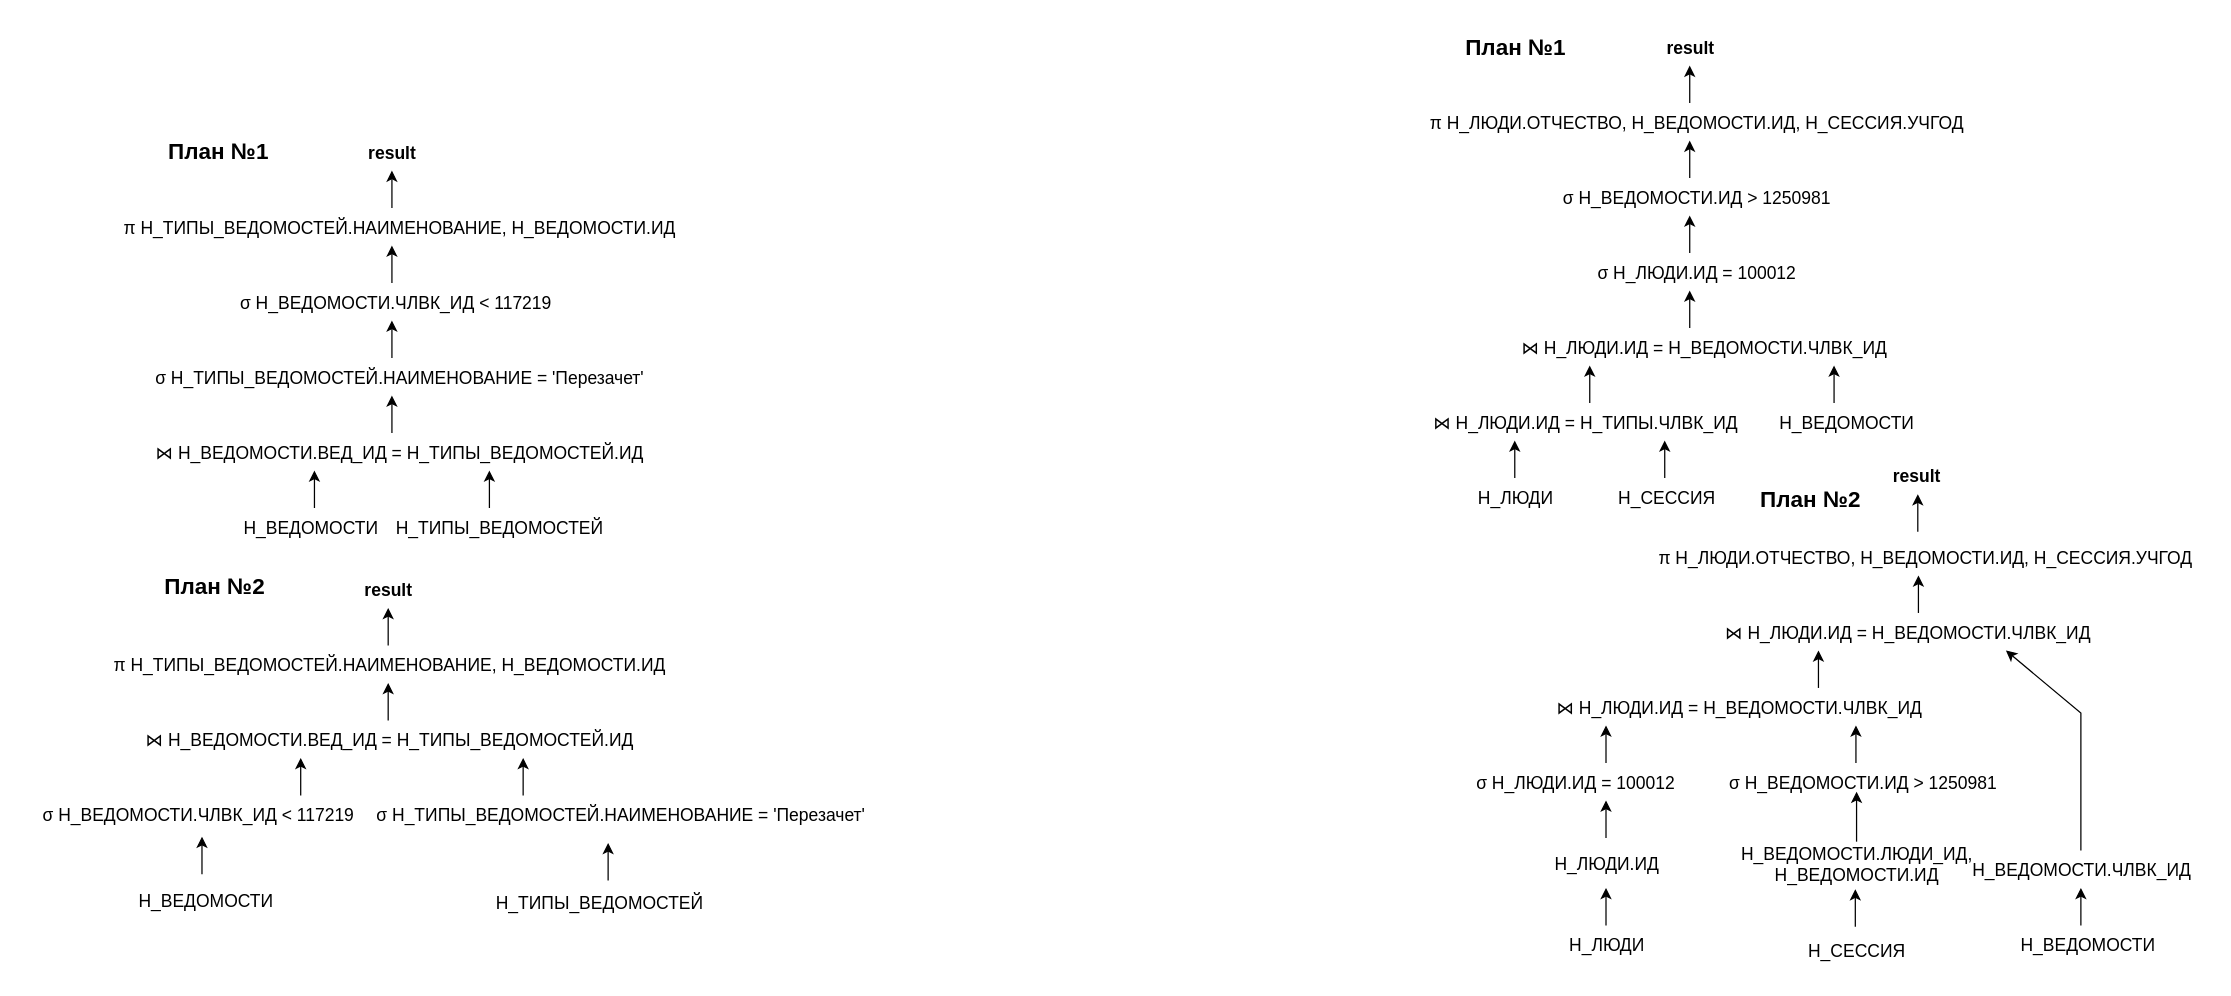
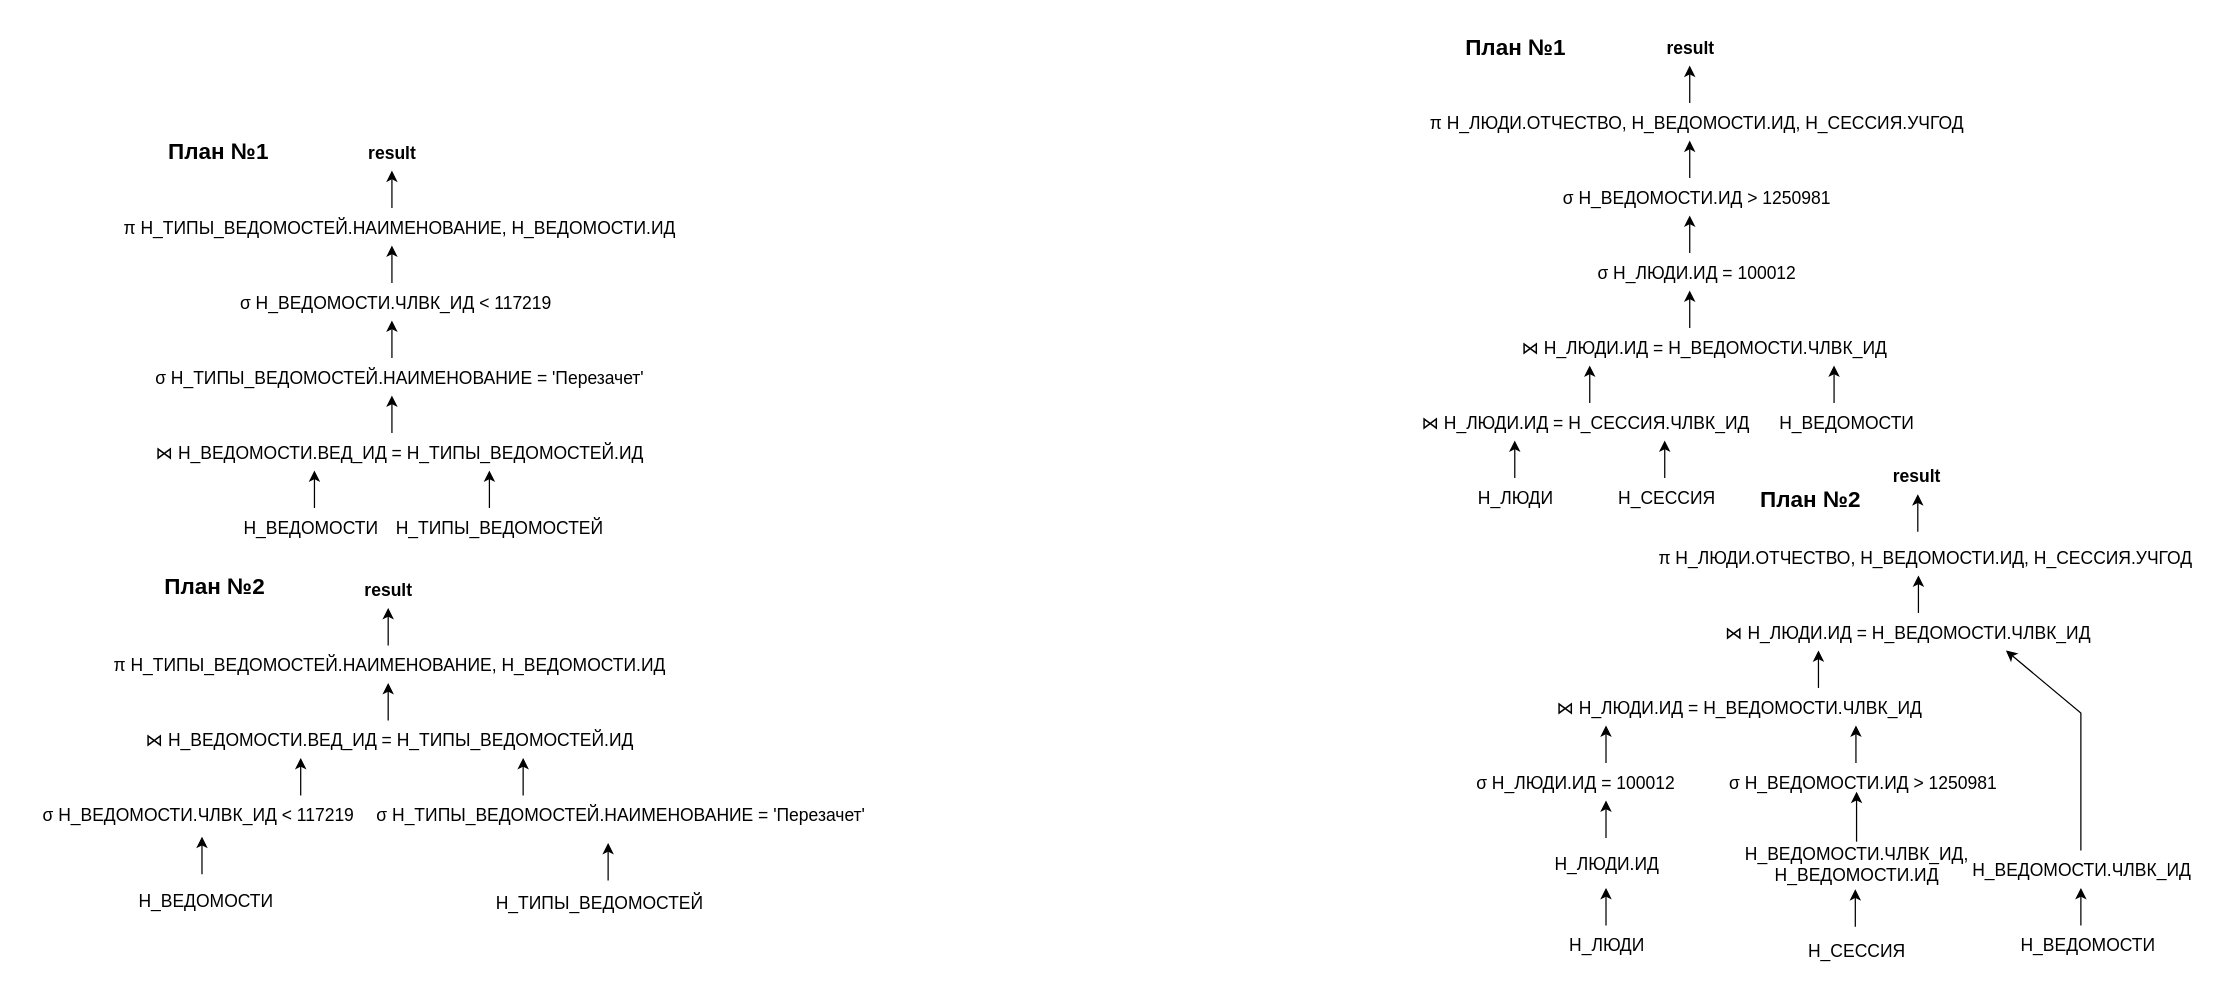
(1586, 423) -> (1586, 423)
(1858, 864) -> (1858, 864)
